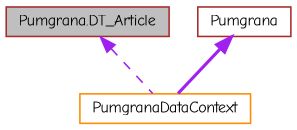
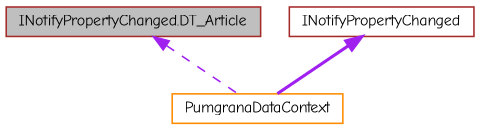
(88, 22) -> (133, 22)
(244, 22) -> (382, 22)
